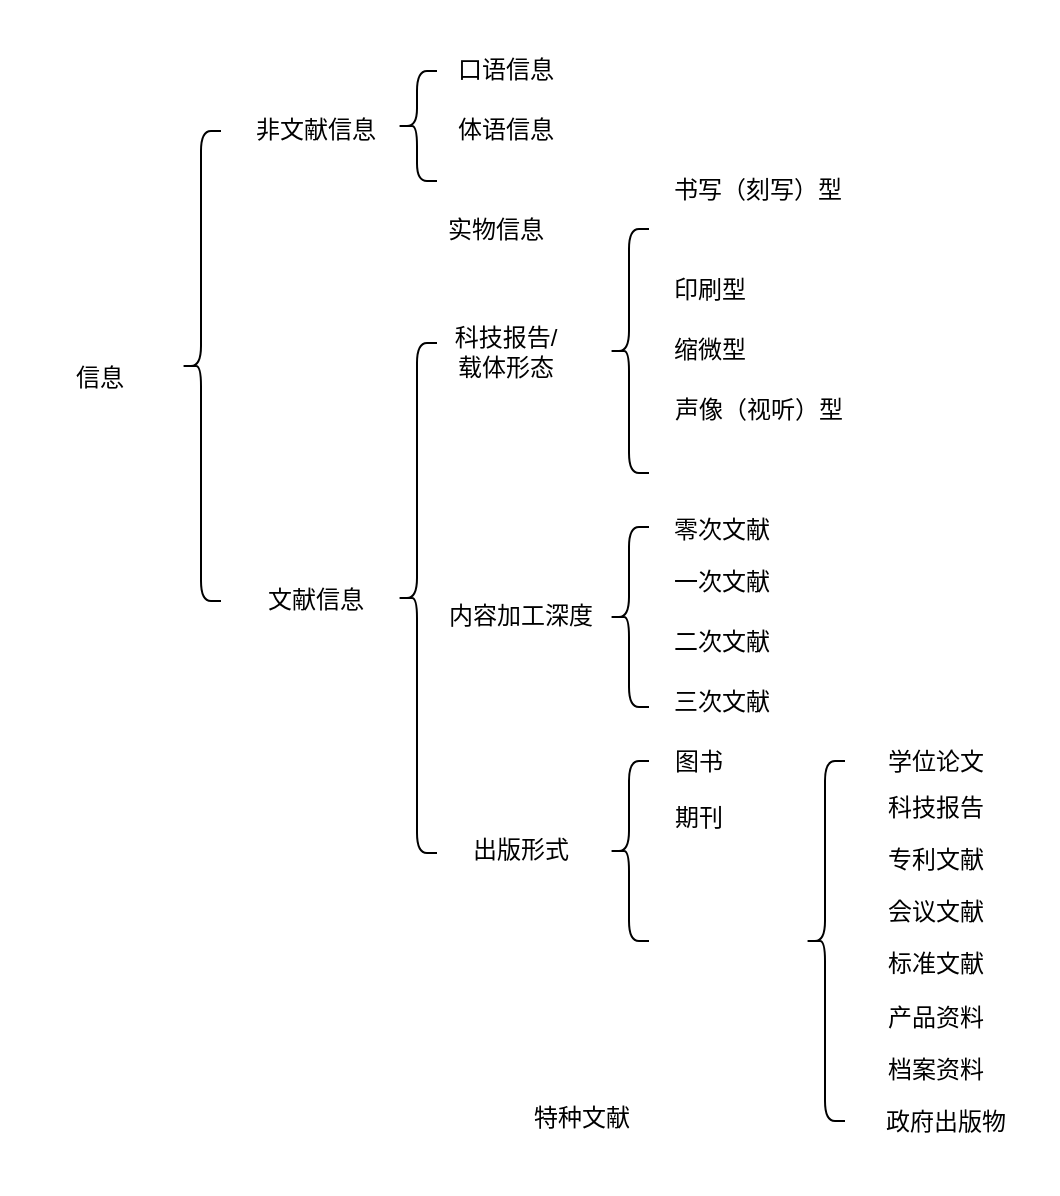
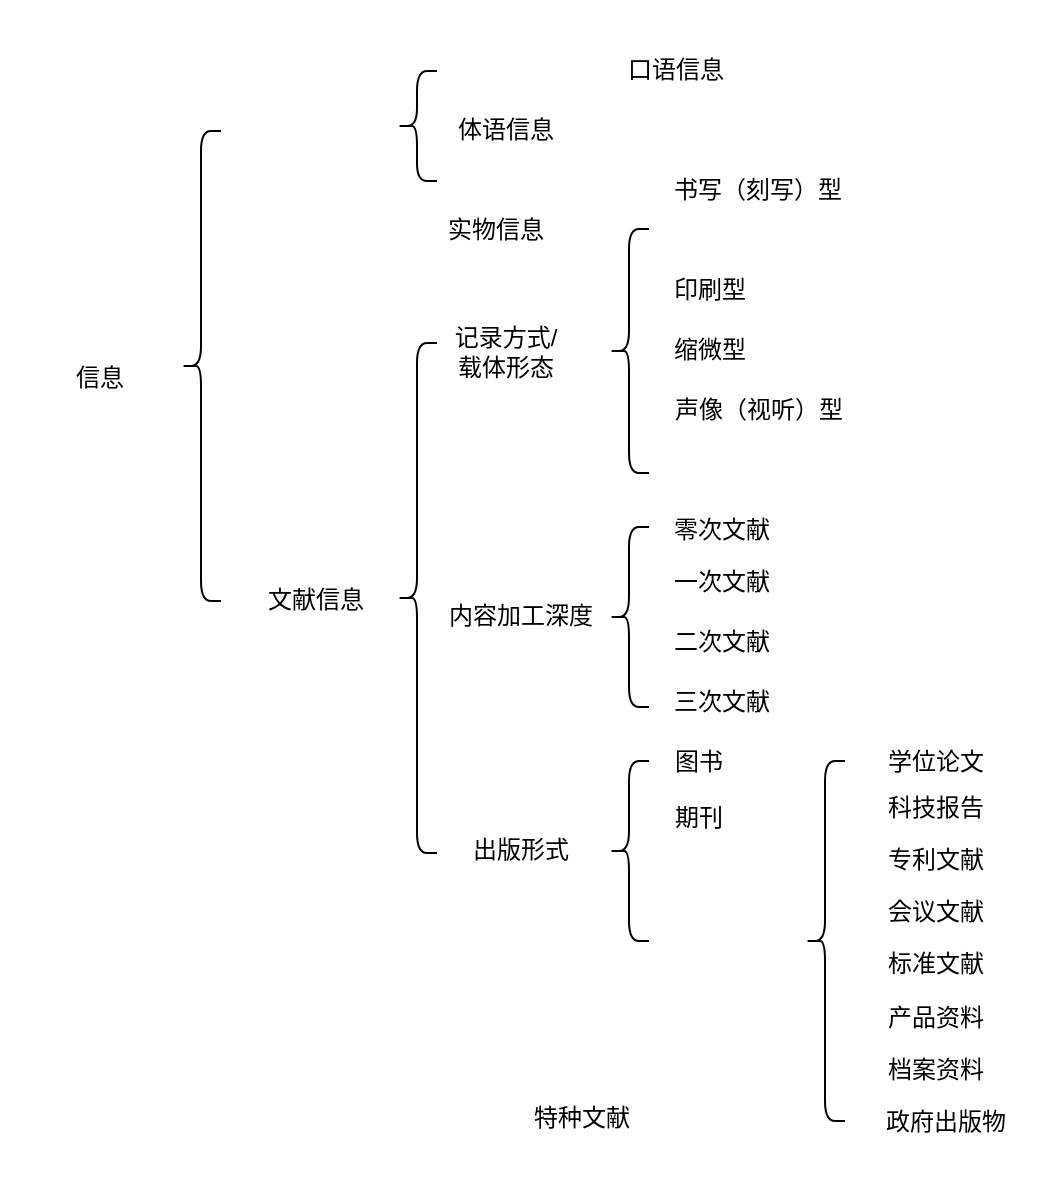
(507, 71) -> (677, 71)
(317, 131) -> none
(507, 353) -> (507, 353)
